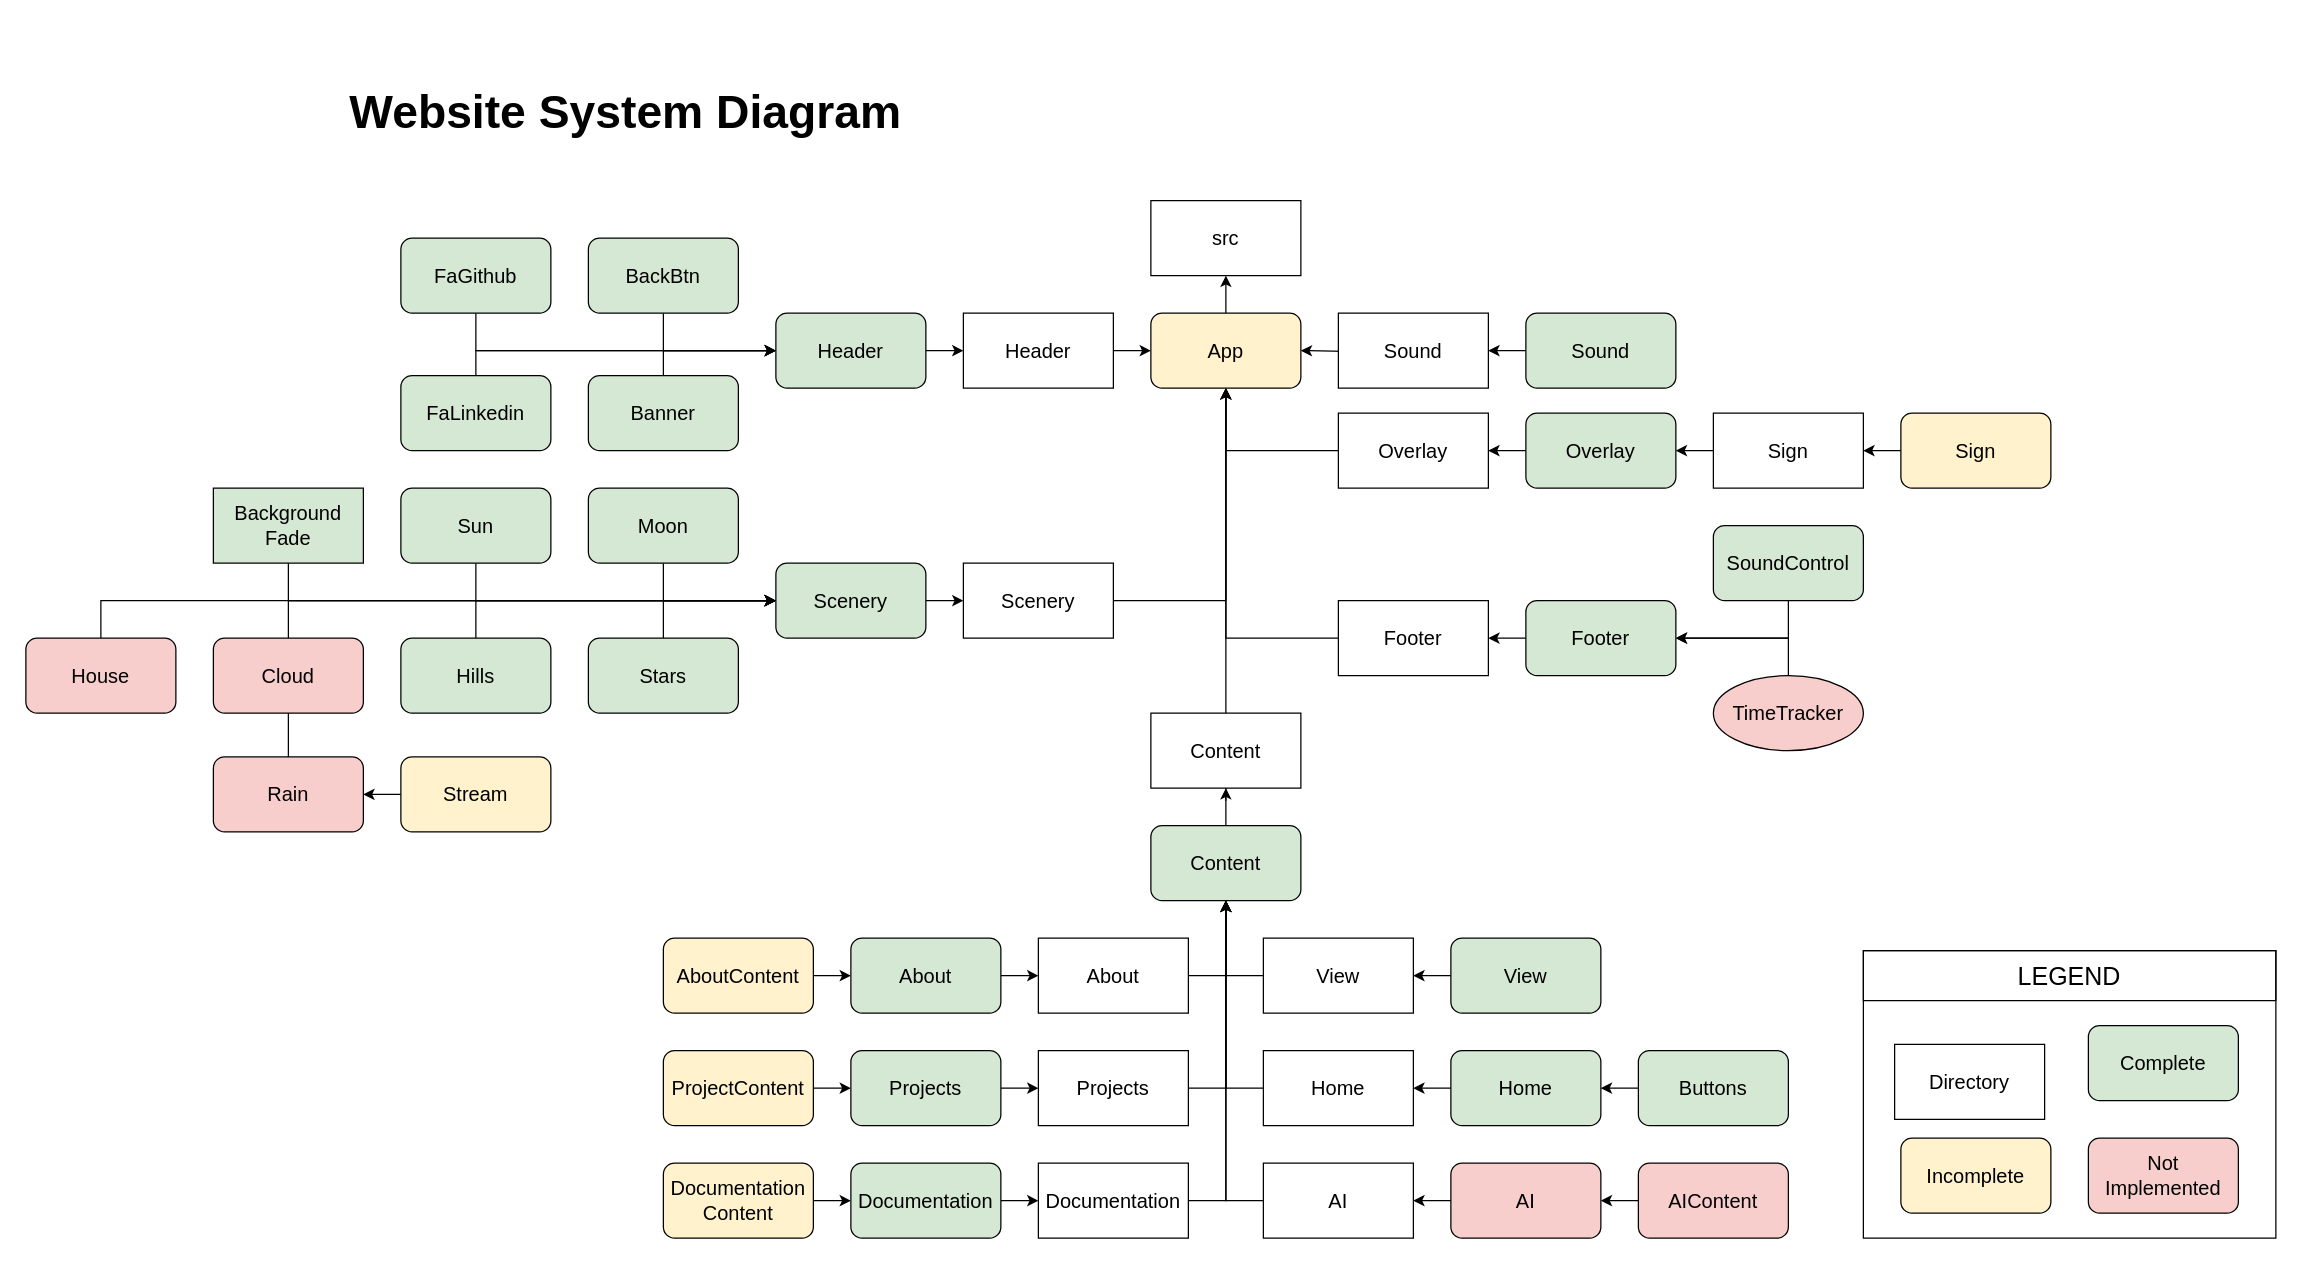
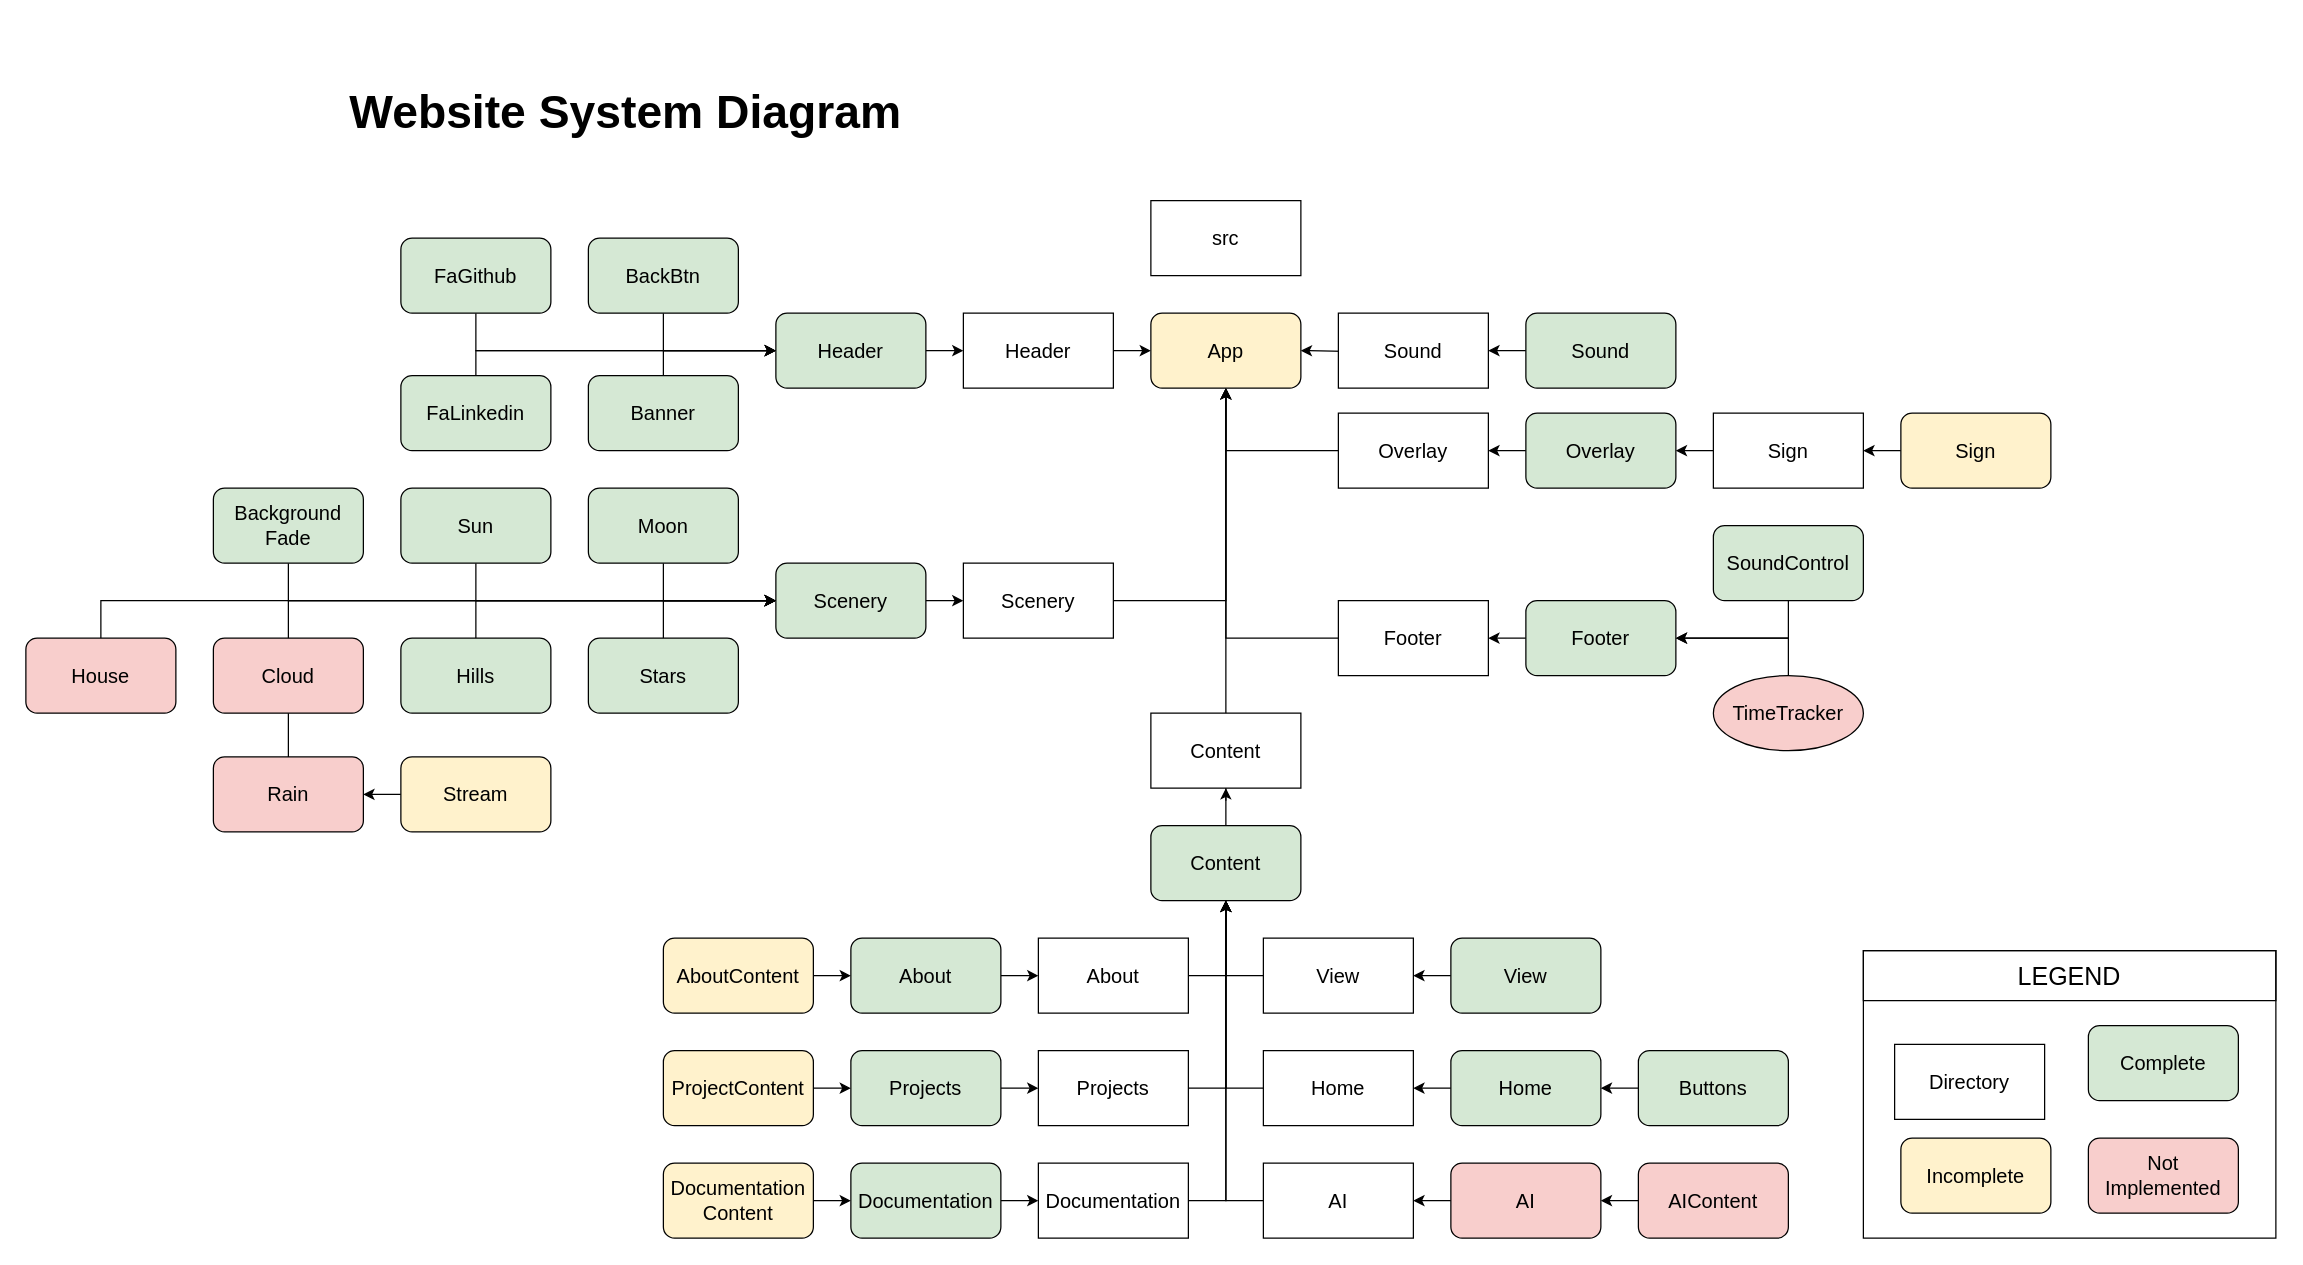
(1226, 290) -> none
(288, 526) -> (288, 526)
